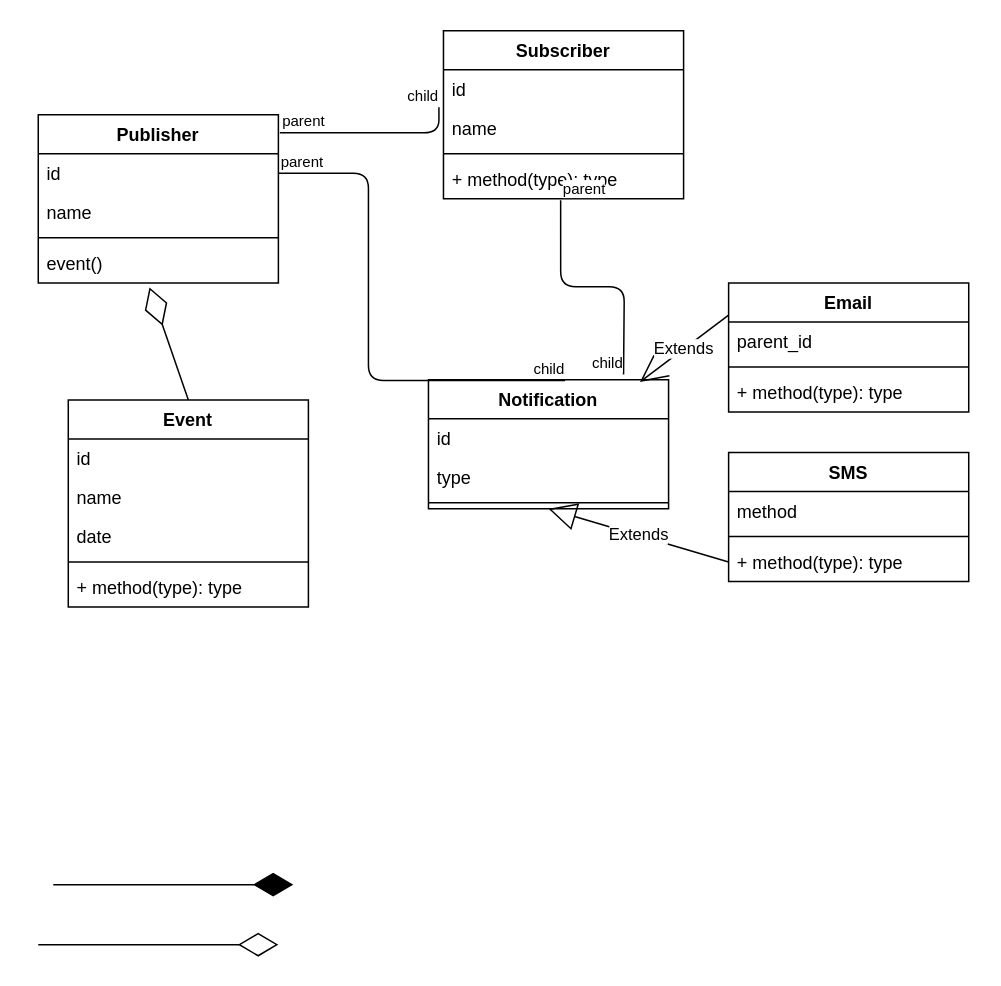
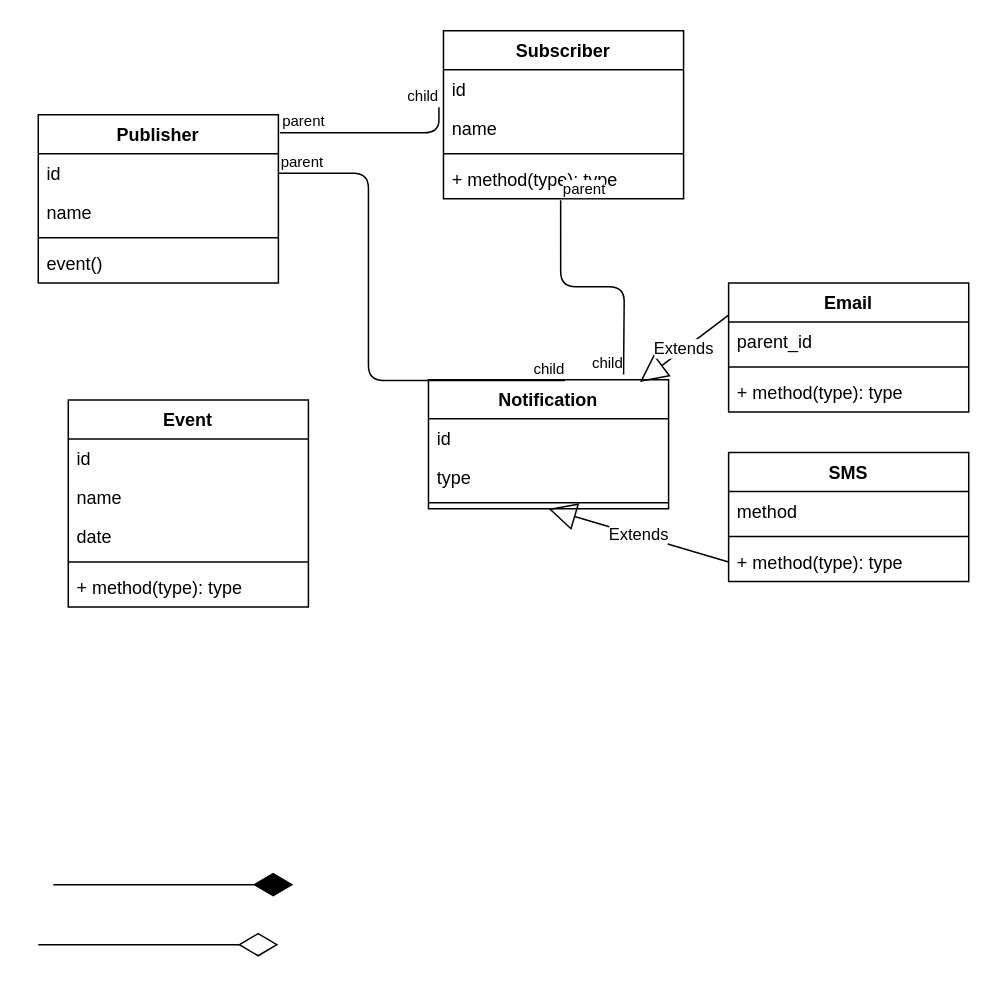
(175, 362) -> none
(653, 372) -> (663, 364)
